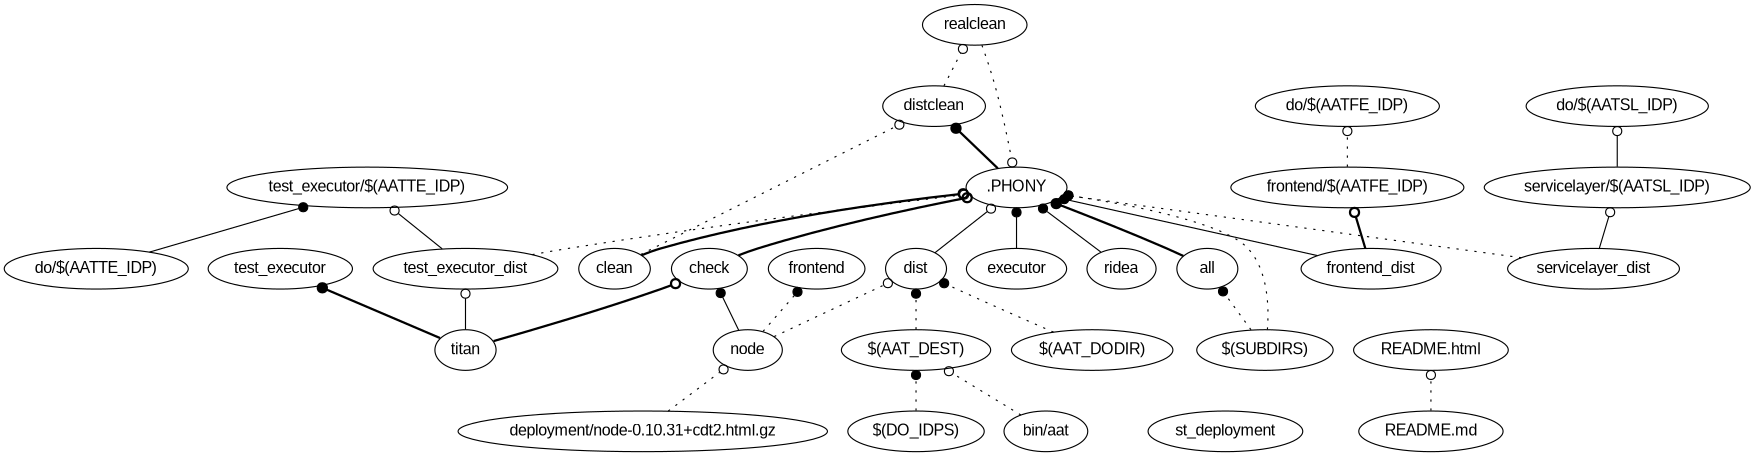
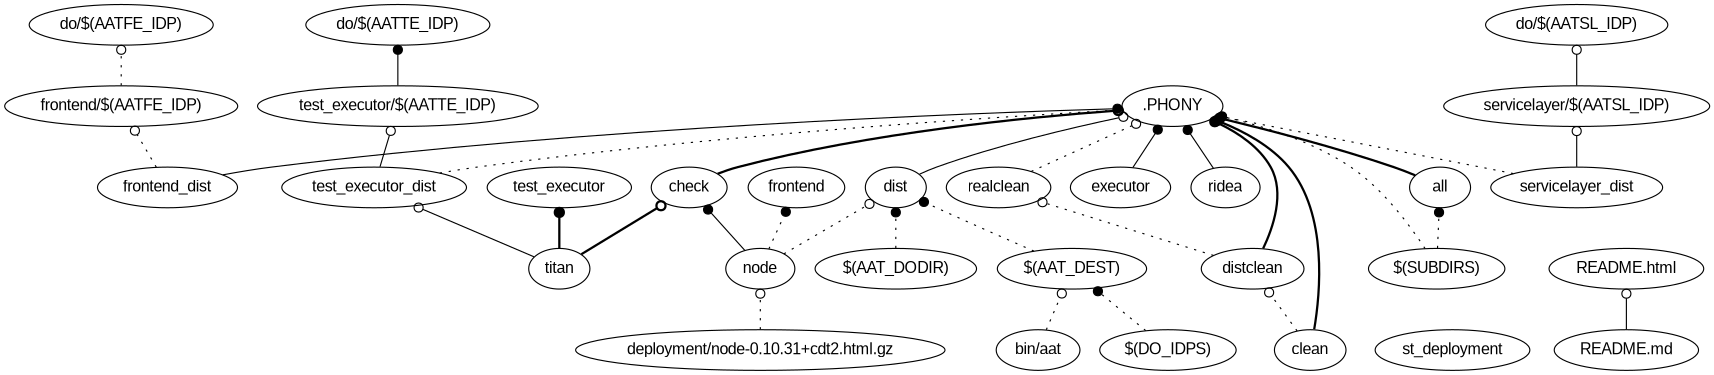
(979, 150) -> (1274, 175)
(1359, 228) -> (147, 151)
(224, 230) -> (398, 70)
(1431, 395) -> (1626, 314)
